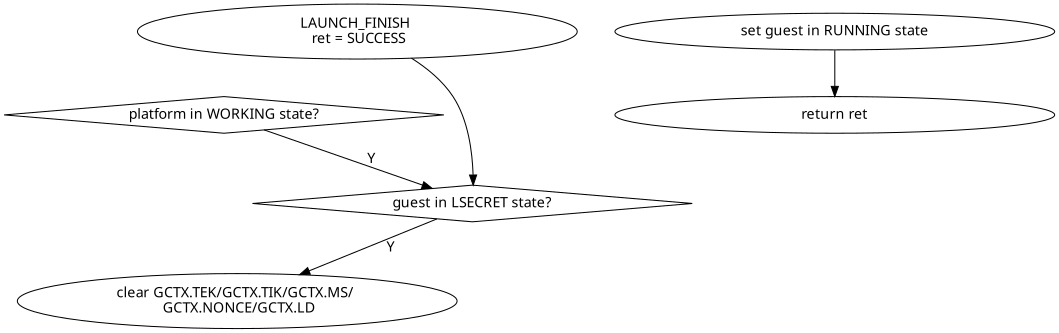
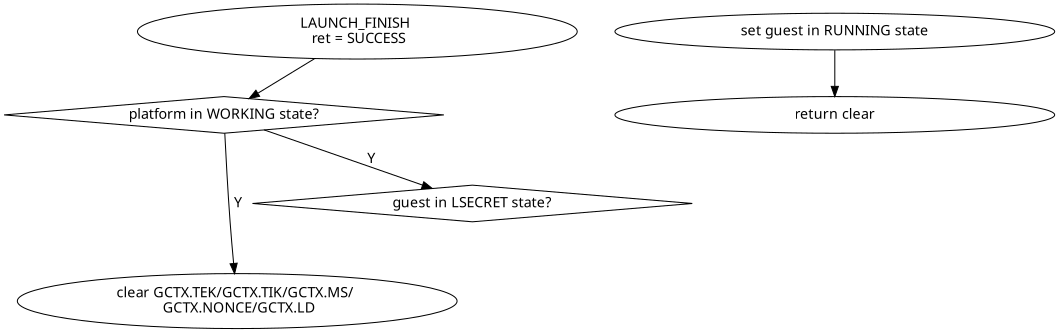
(459, 107) -> (286, 76)
(835, 115) -> (835, 115)
(373, 245) -> (228, 198)
